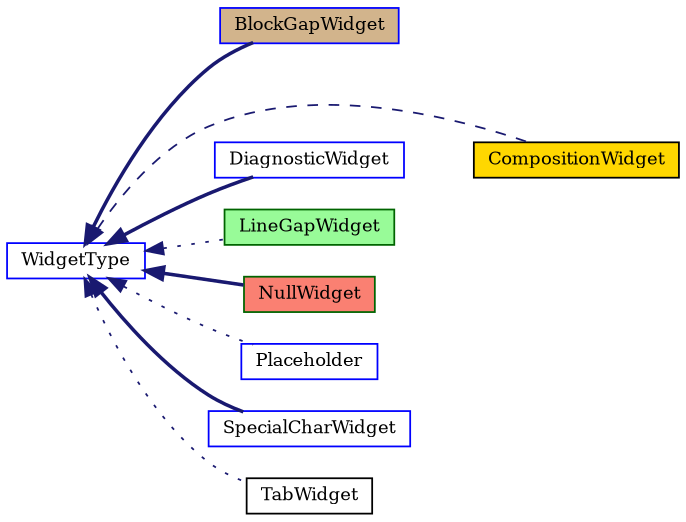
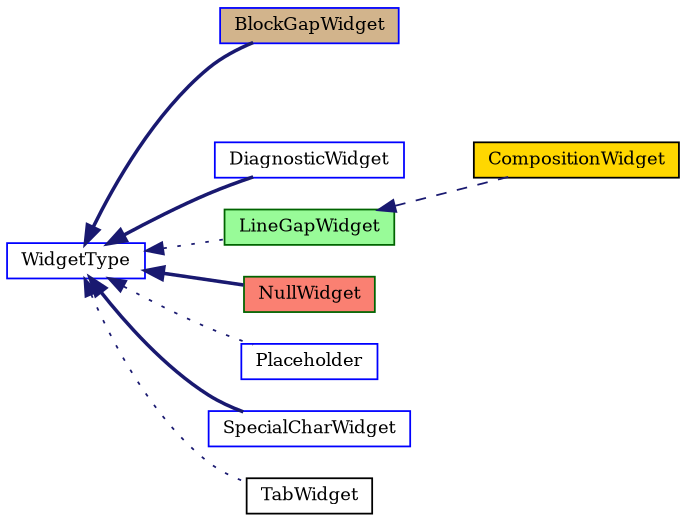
(294, 106) -> (452, 191)
